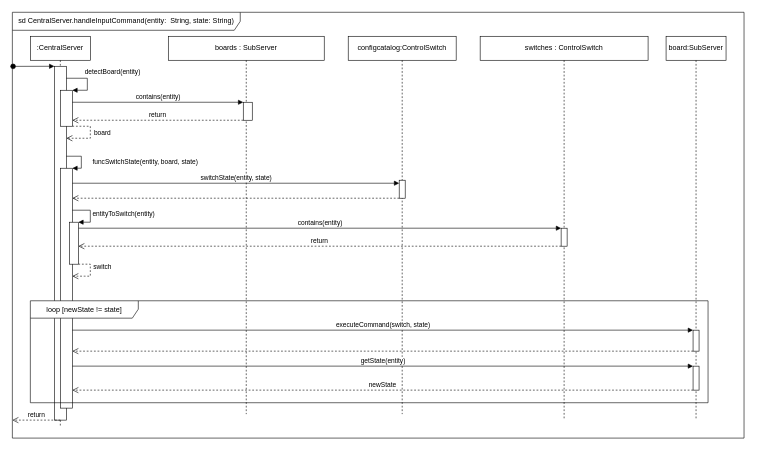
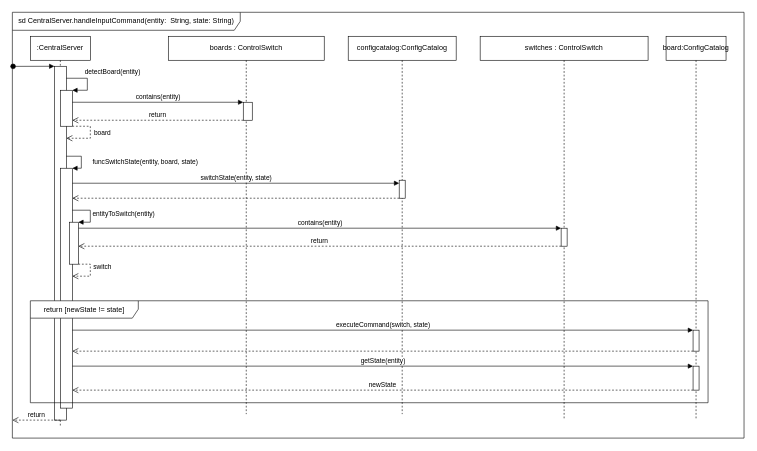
(246, 48) -> (246, 48)
(402, 48) -> (402, 48)
(696, 48) -> (696, 48)
(84, 310) -> (84, 310)
